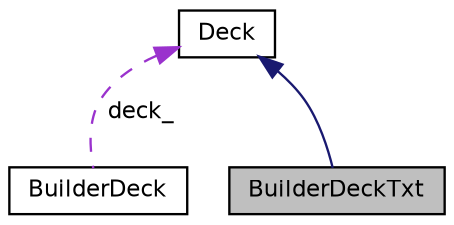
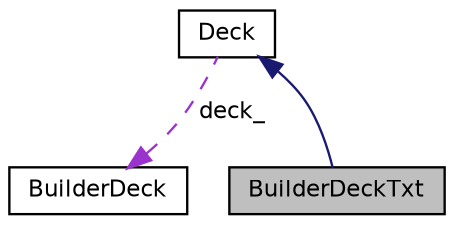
(101, 99) -> (188, 109)
